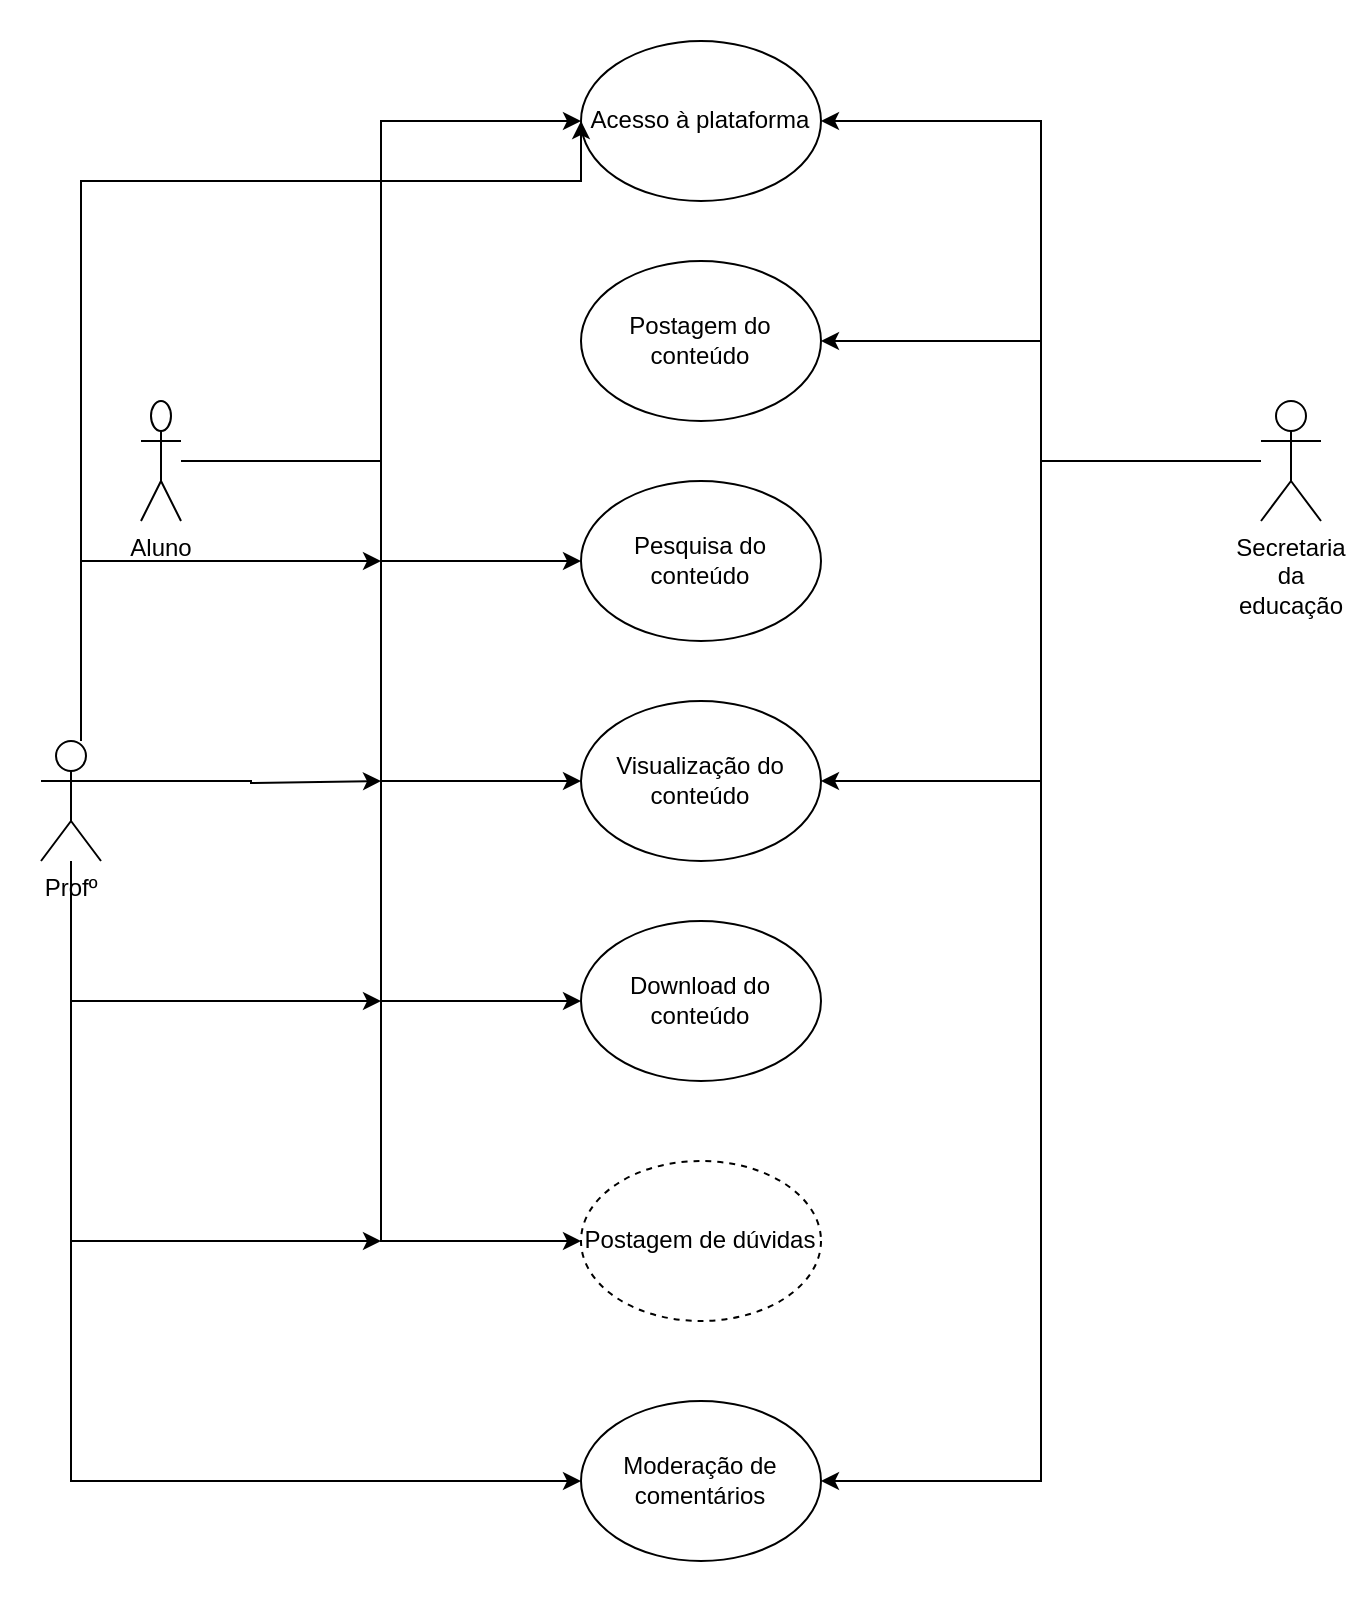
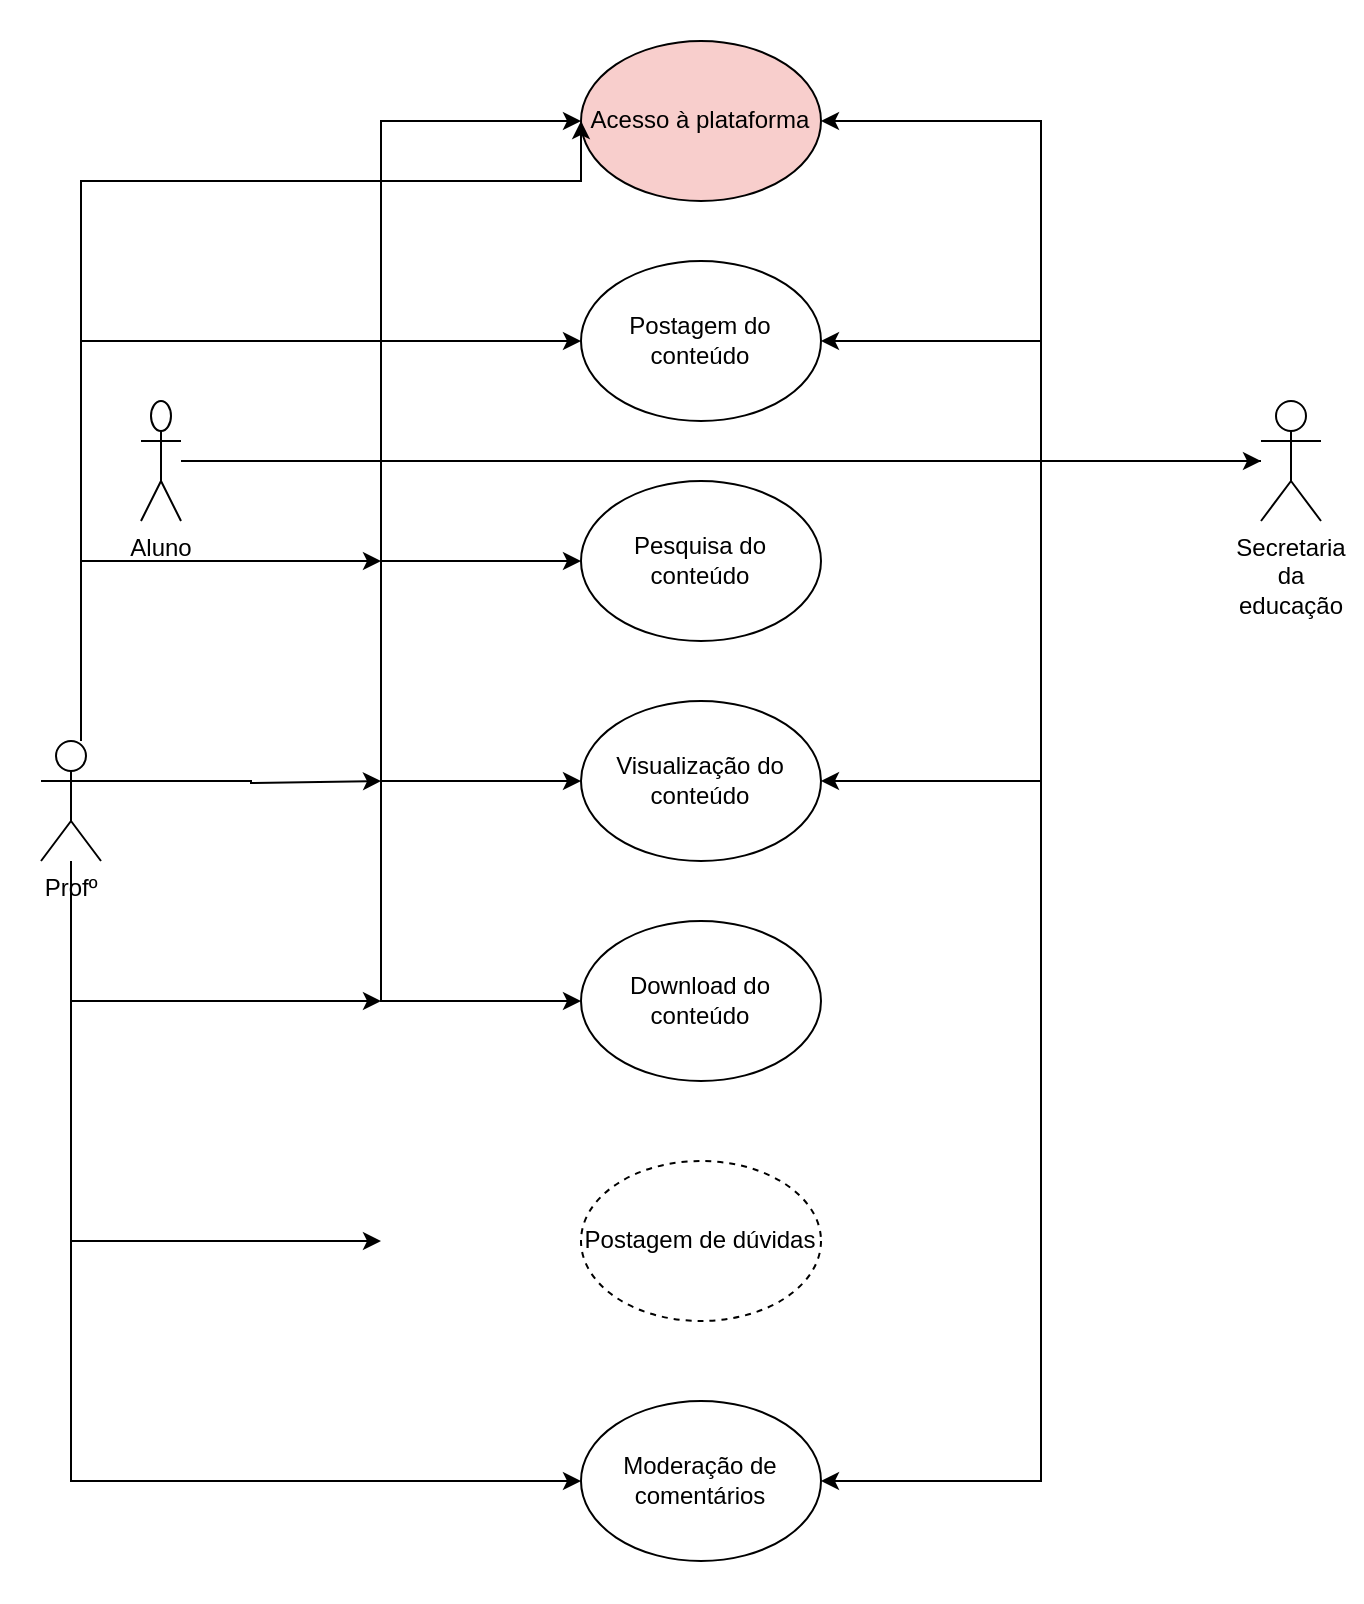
(701, 121) -> (701, 121)
none -> (326, 341)
(381, 1216) -> (711, 461)
